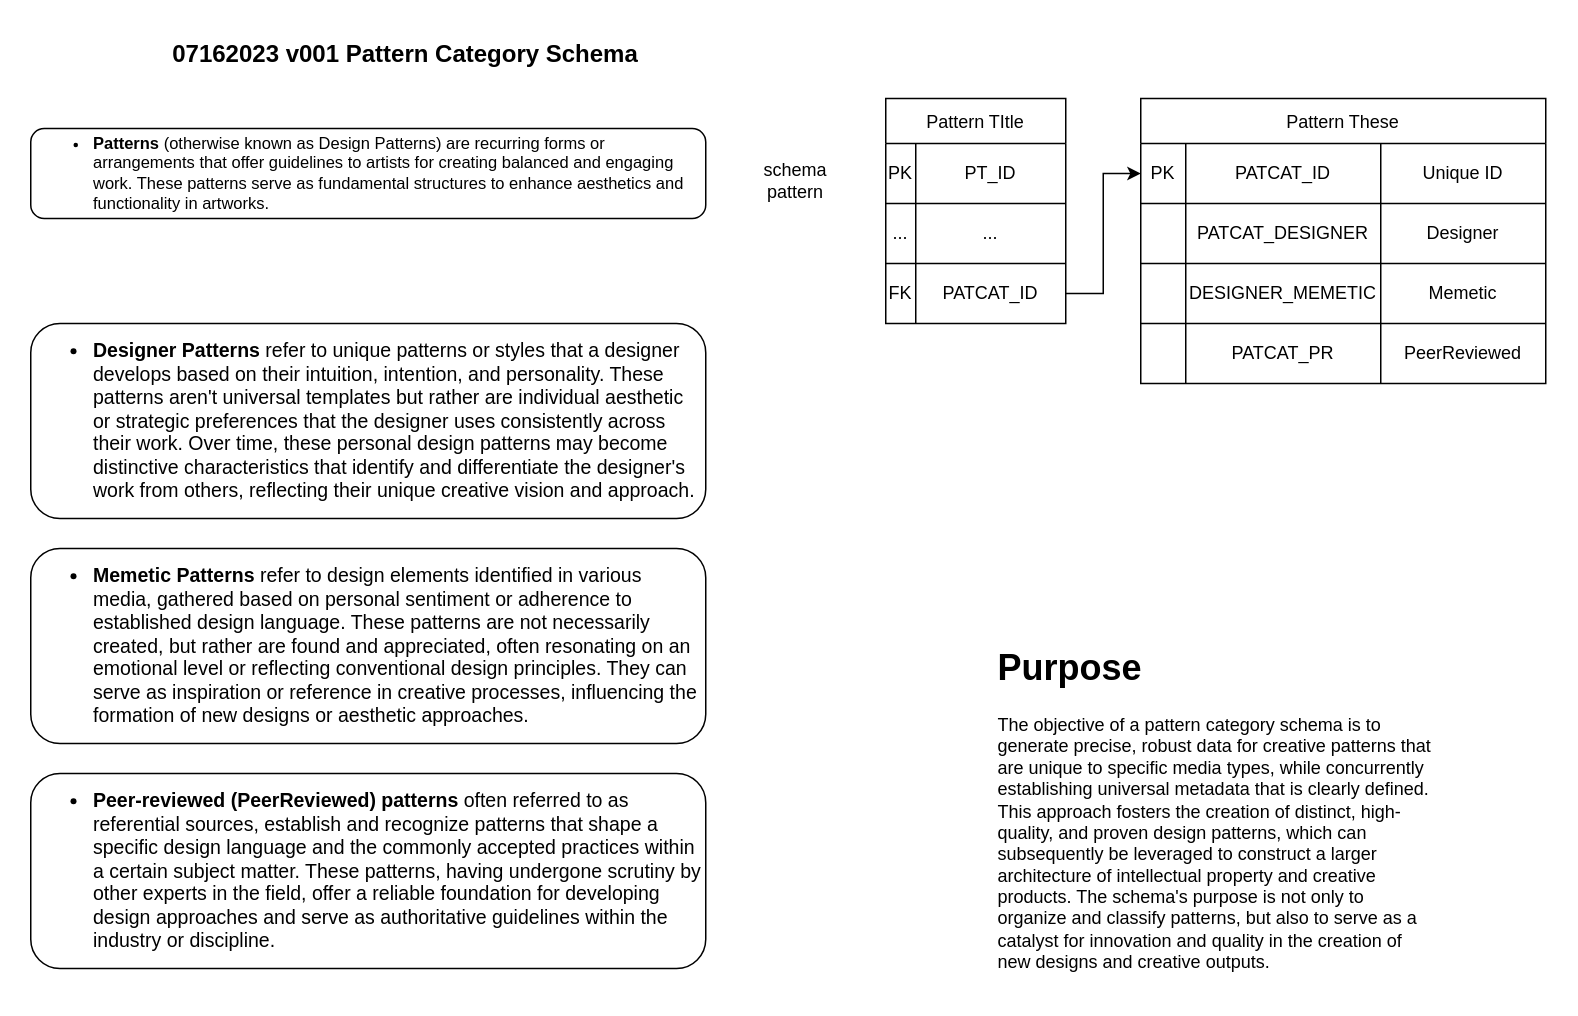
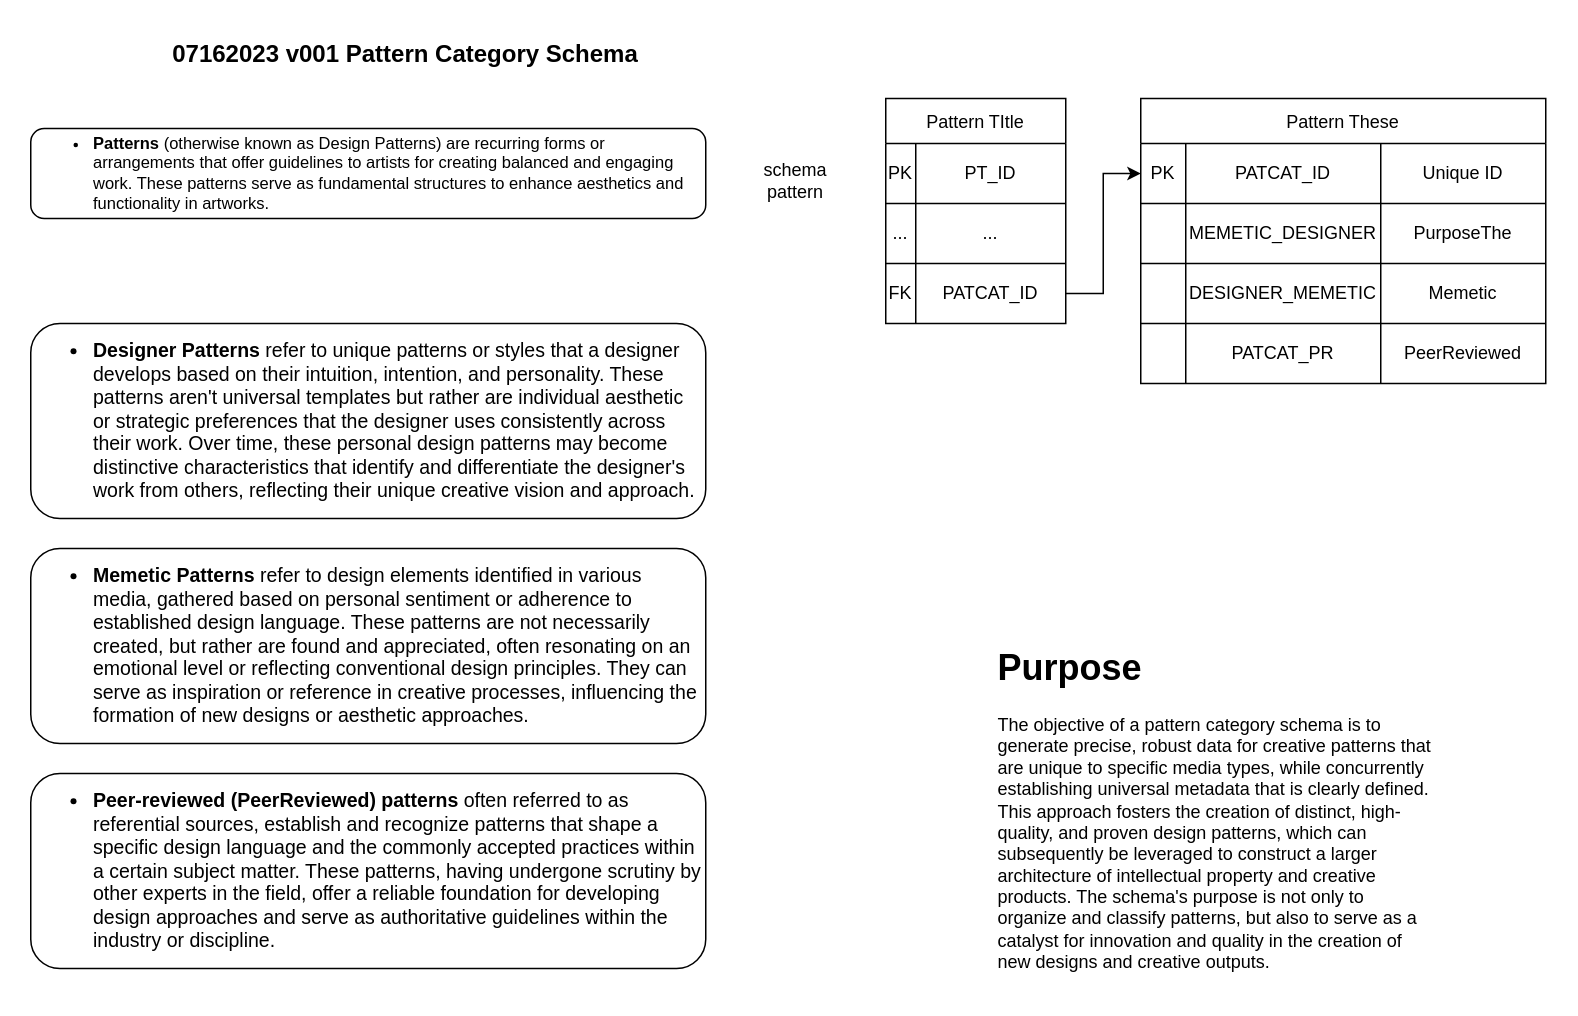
(1283, 233) -> (1283, 233)
(1463, 233) -> (1463, 233)
